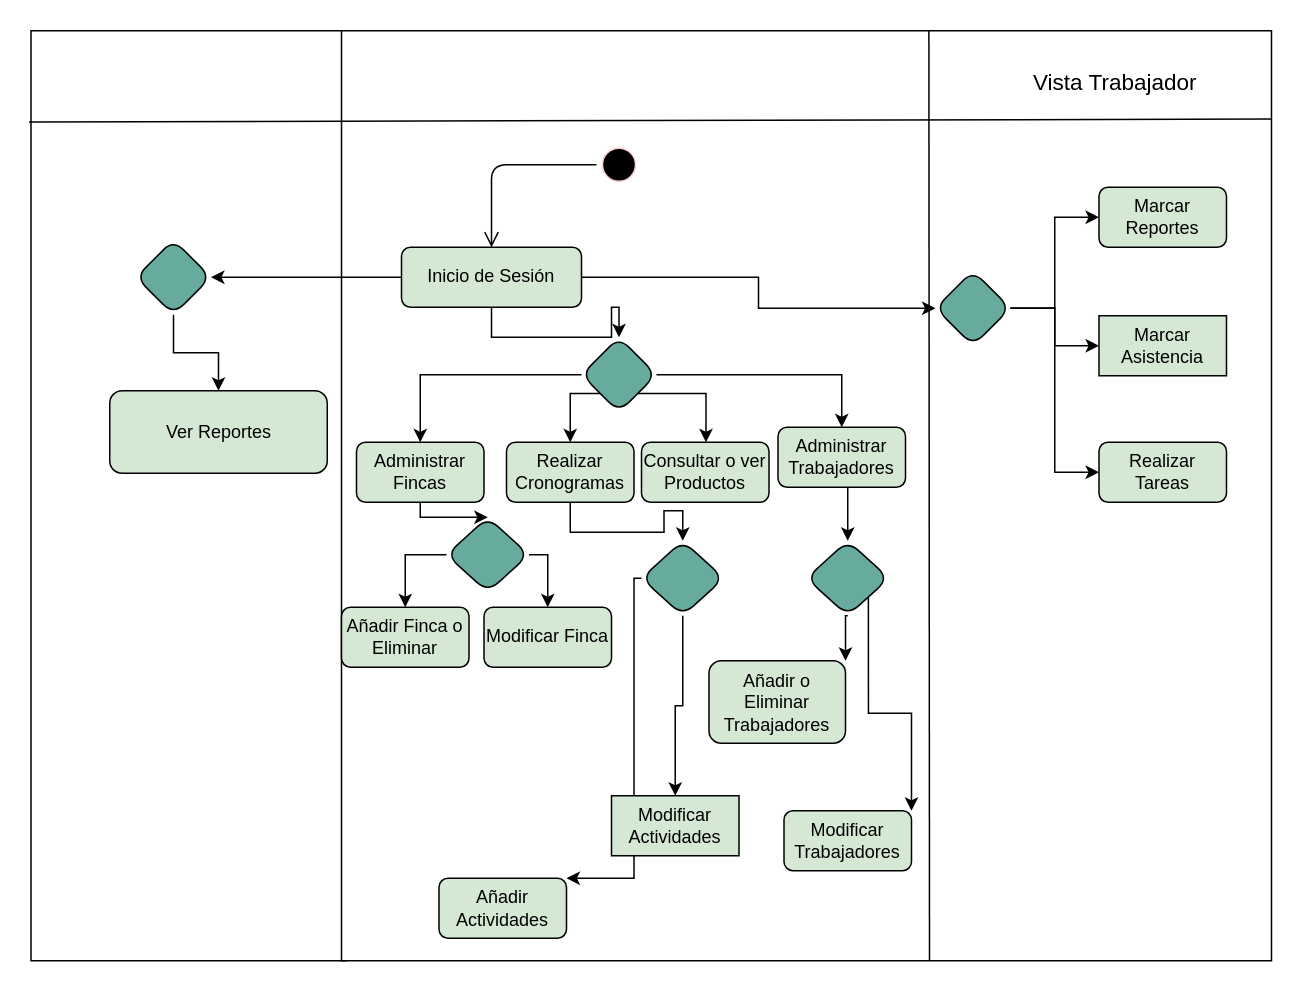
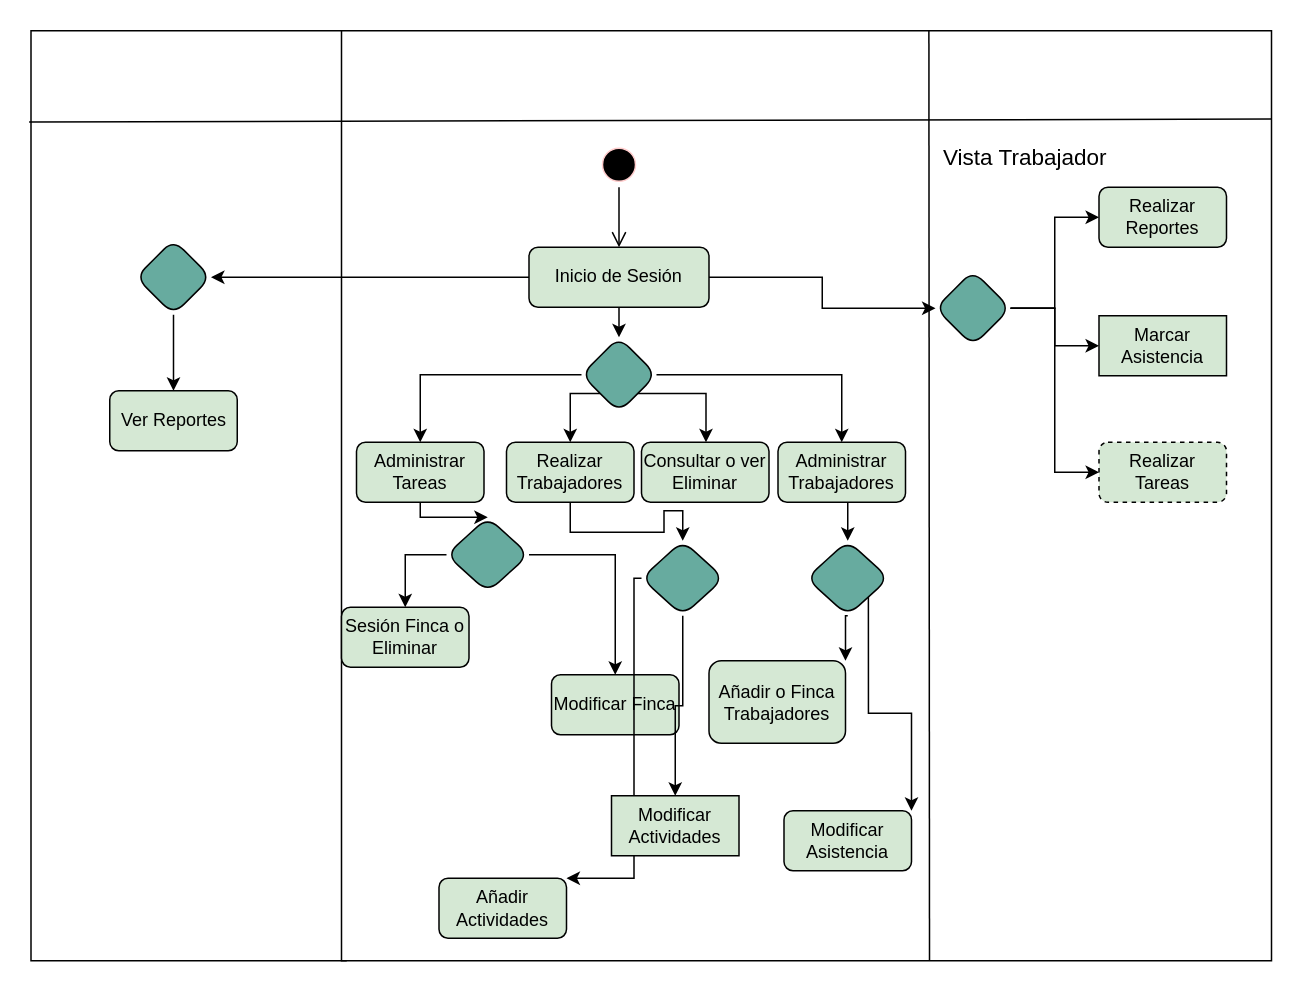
(1115, 82) -> (1025, 157)
(1163, 217) -> (1163, 217)
(491, 277) -> (619, 277)
(218, 432) -> (173, 421)
(842, 457) -> (842, 472)
(420, 472) -> (420, 472)
(570, 472) -> (570, 472)
(705, 472) -> (705, 472)
(1163, 472) -> (1163, 472)
(405, 637) -> (405, 637)
(548, 637) -> (615, 705)
(777, 703) -> (777, 703)
(848, 841) -> (848, 841)
